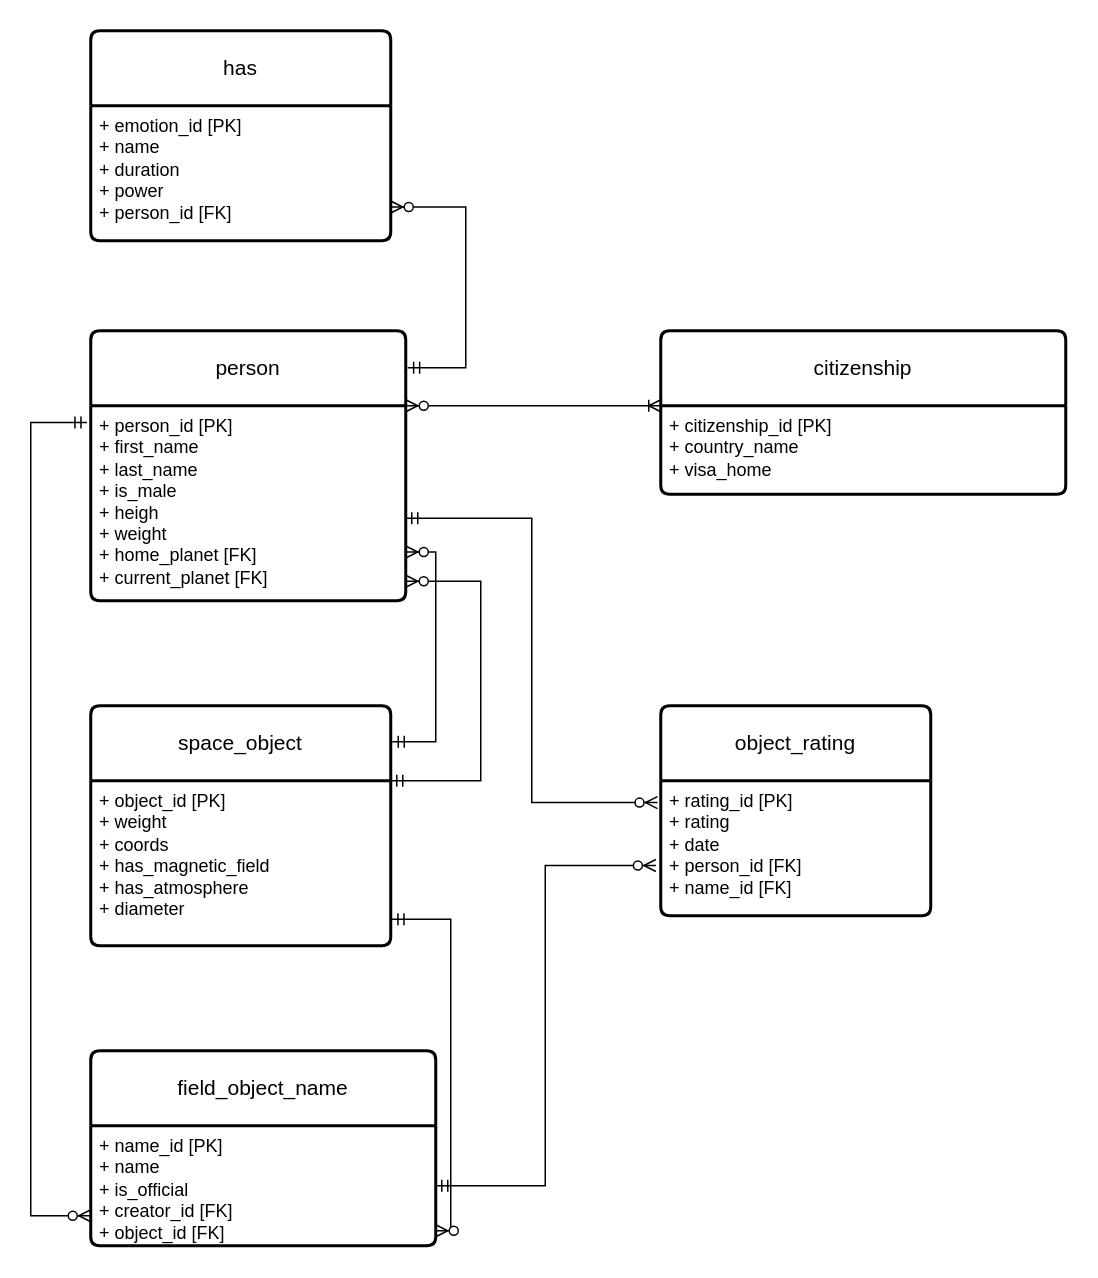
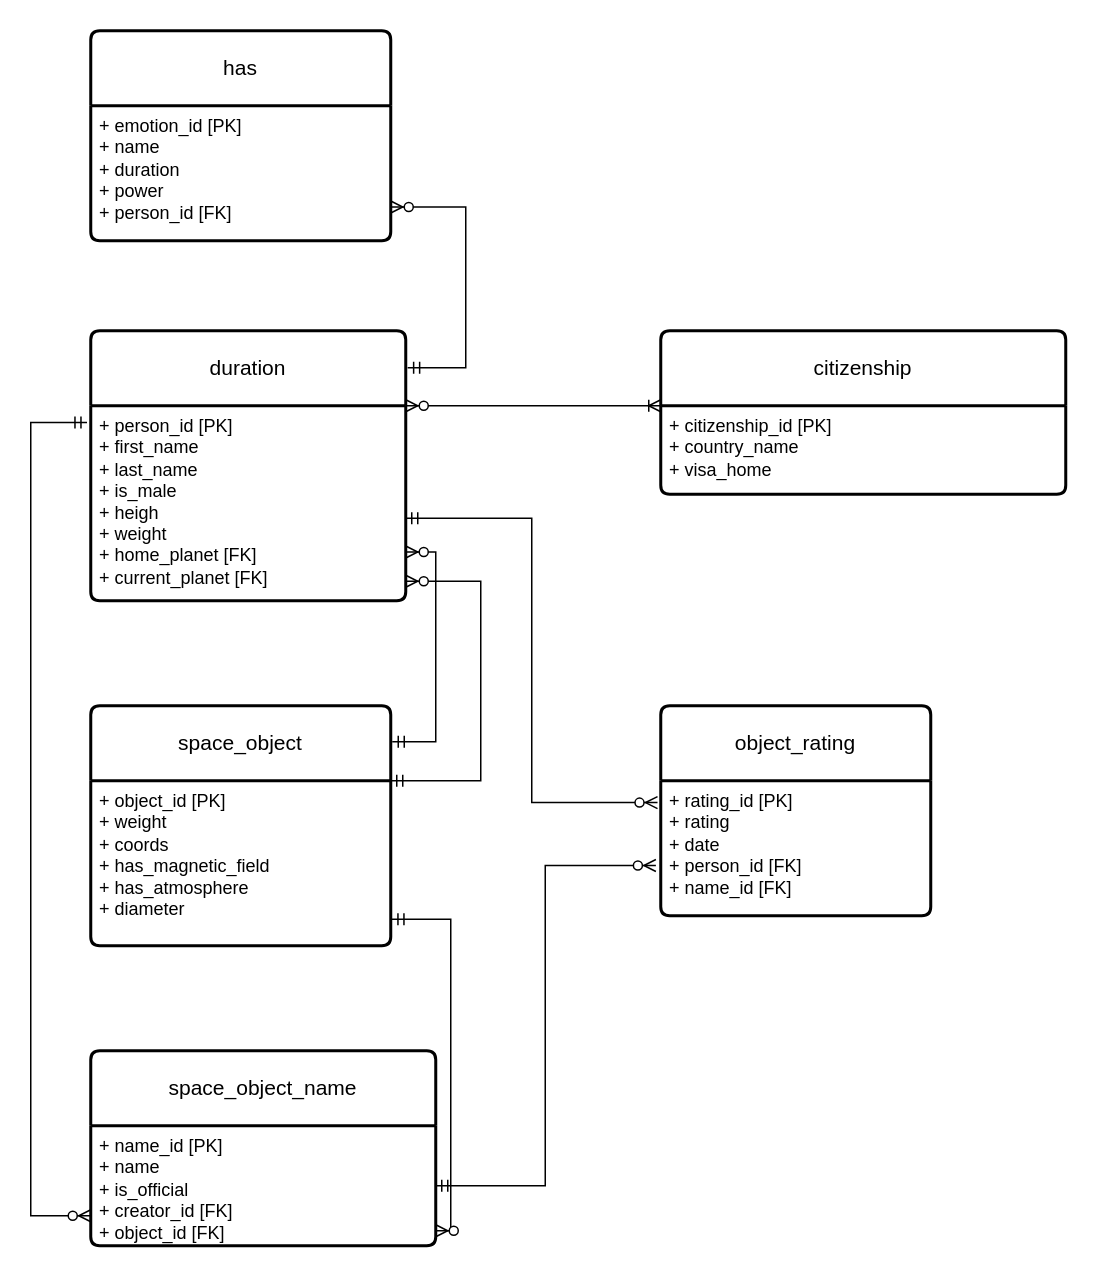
(248, 368) -> (248, 368)
(263, 1088) -> (263, 1088)
